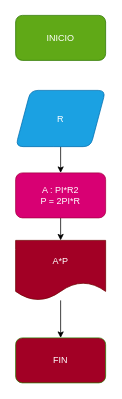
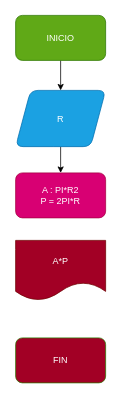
none -> (60, 72)
(60, 226) -> none
(60, 317) -> none
